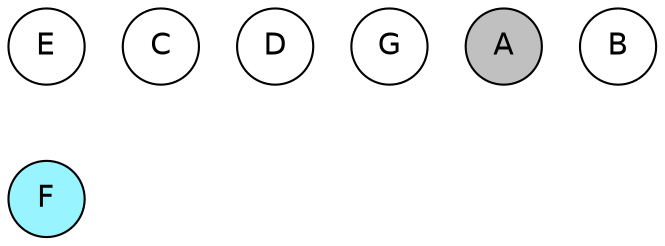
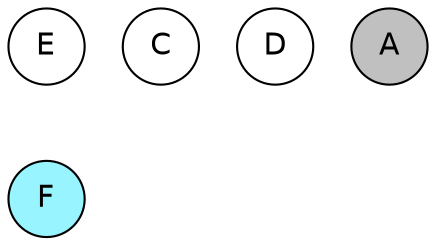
(389, 47) -> none
(618, 47) -> none
